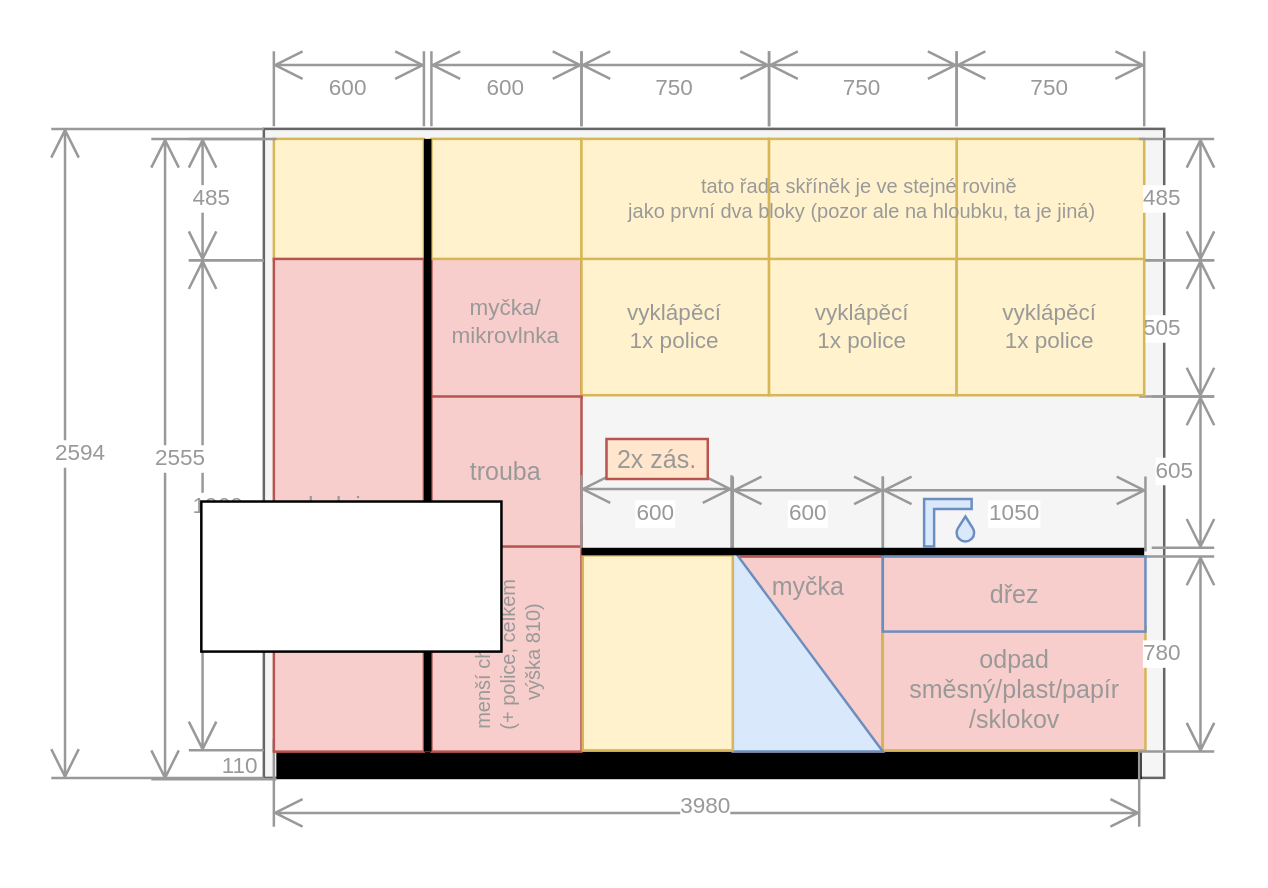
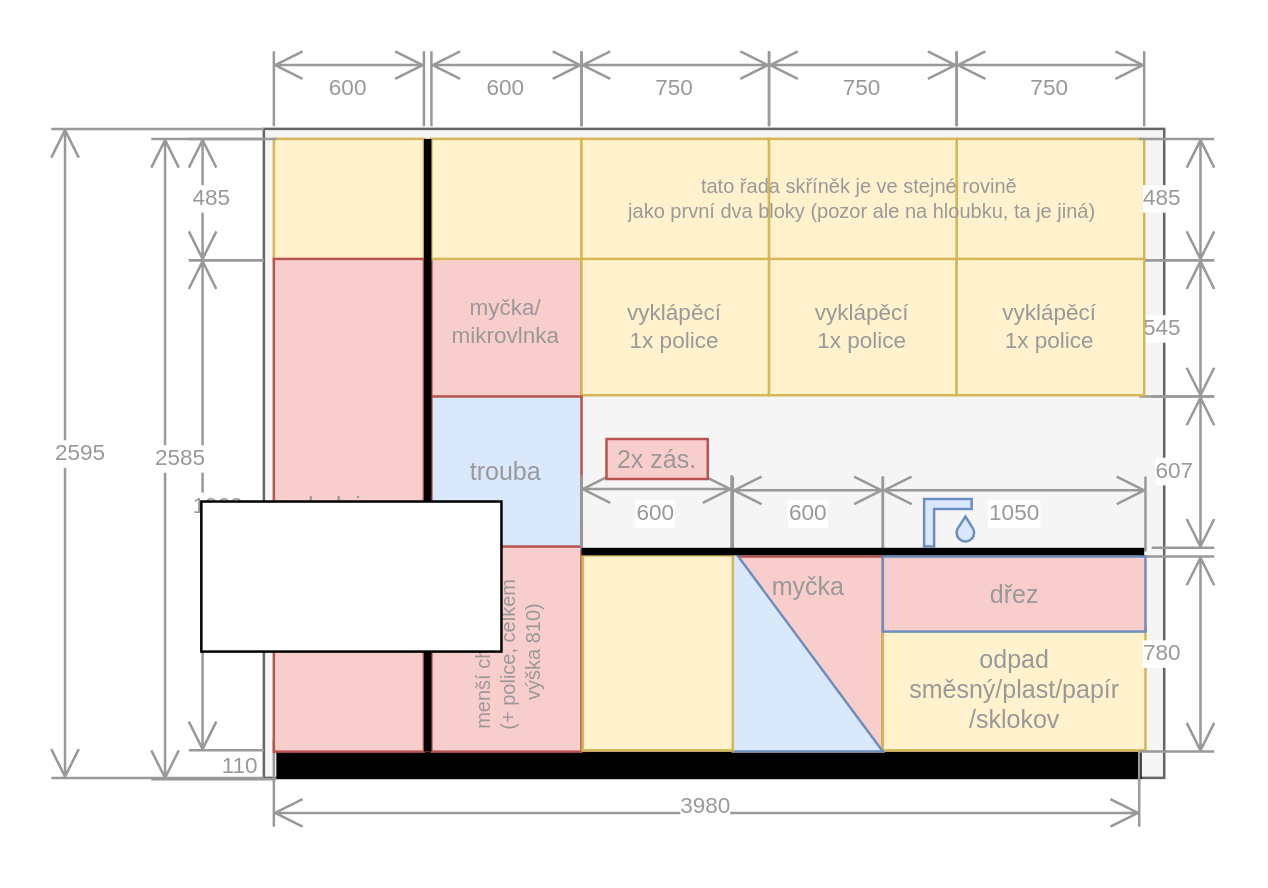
(1163, 329) -> (1163, 329)
(81, 454) -> (81, 454)
(181, 459) -> (181, 459)
(657, 459) -> (657, 459)
(506, 471) -> (506, 471)
(1175, 471) -> (1175, 471)
(1014, 688) -> (1014, 688)
